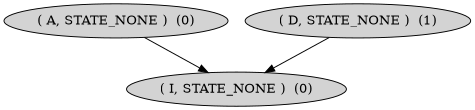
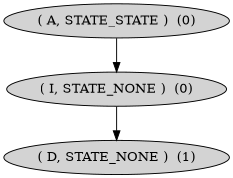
(116, 21) -> (117, 21)
(301, 53) -> (117, 119)
